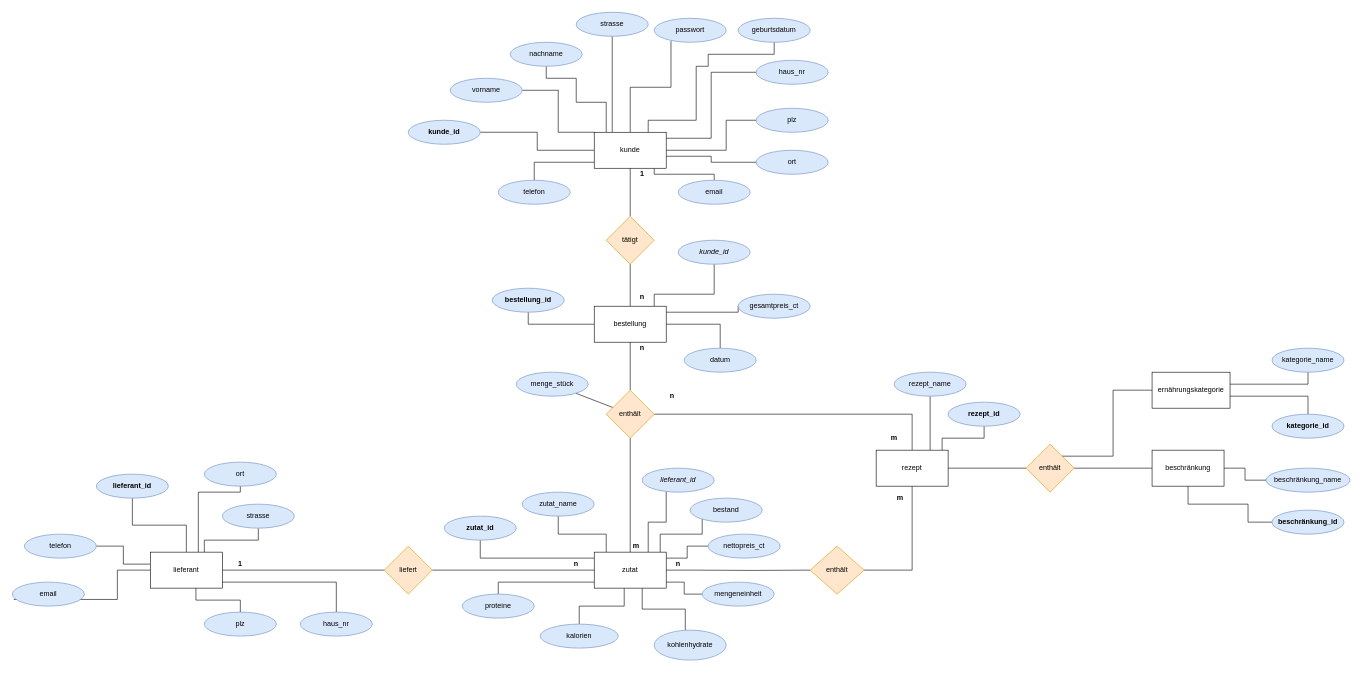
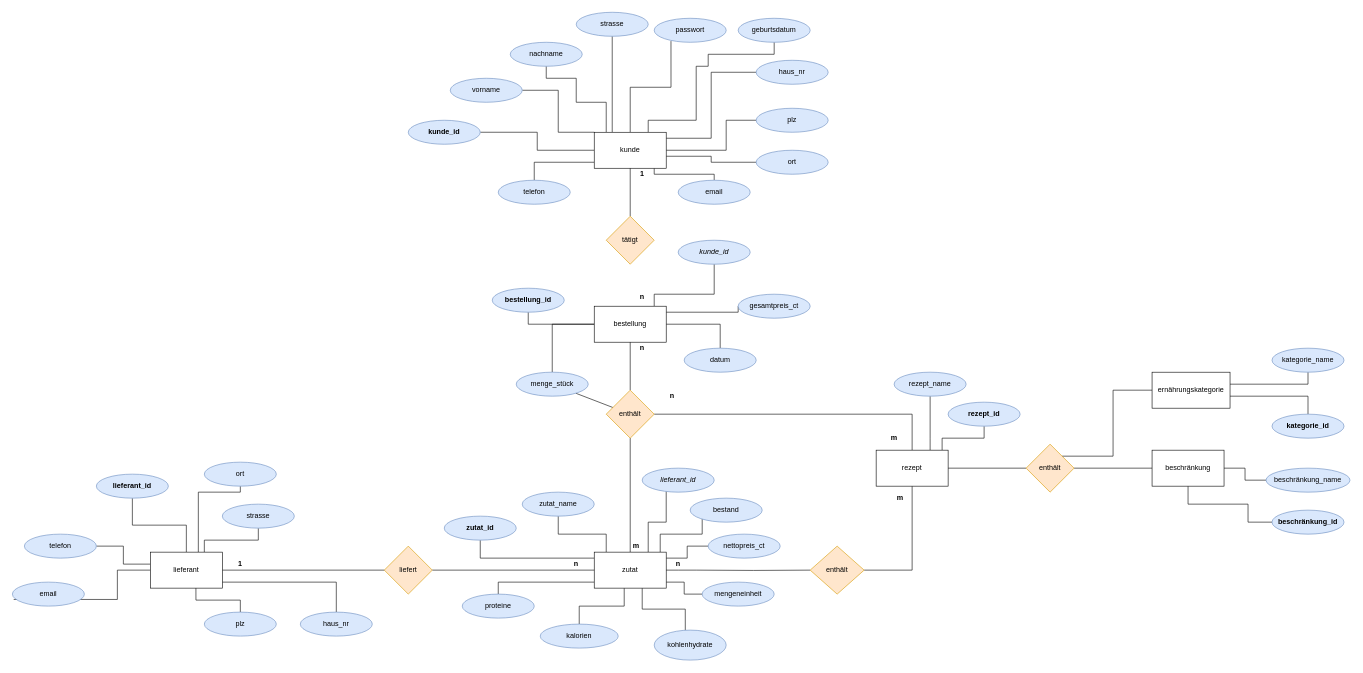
(630, 285) -> (552, 349)
